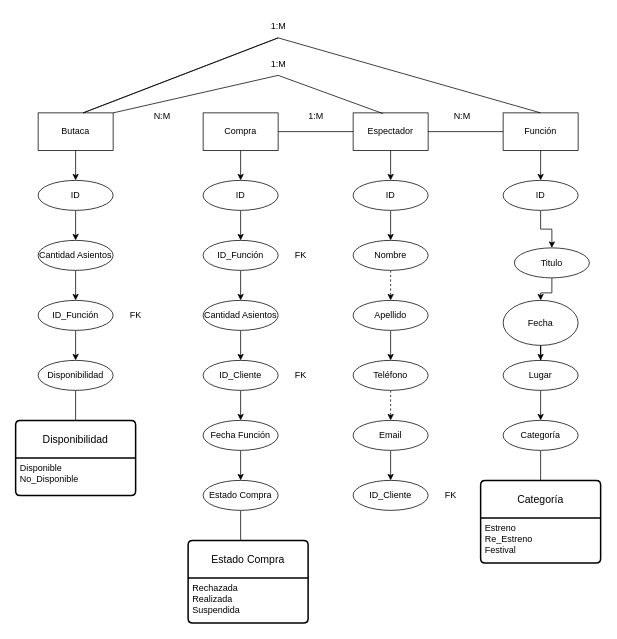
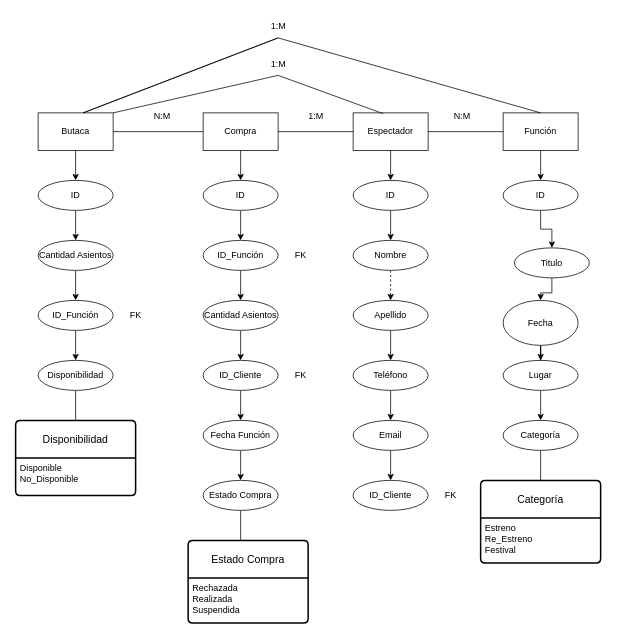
none -> (158, 132)
(390, 402) -> (390, 402)
